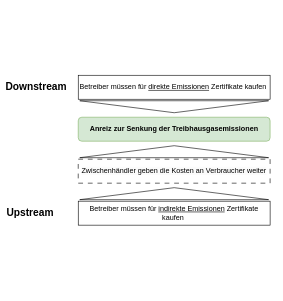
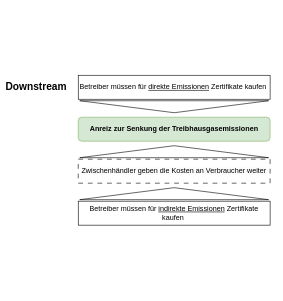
(30, 213) -> none
